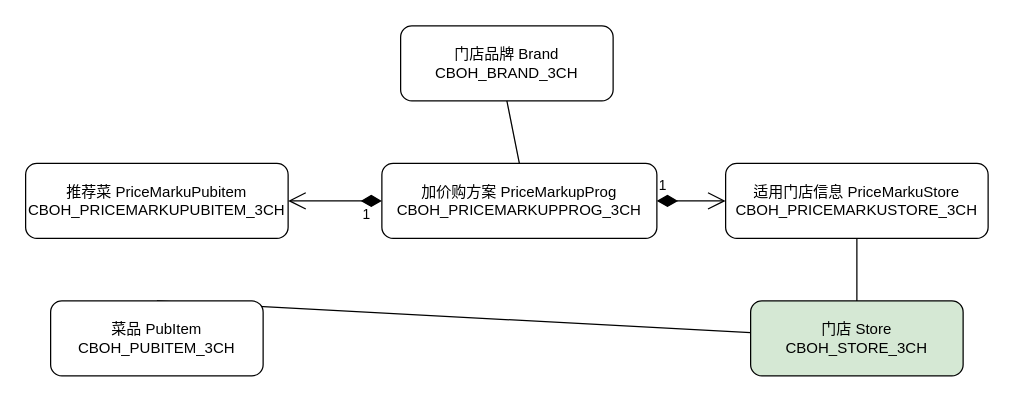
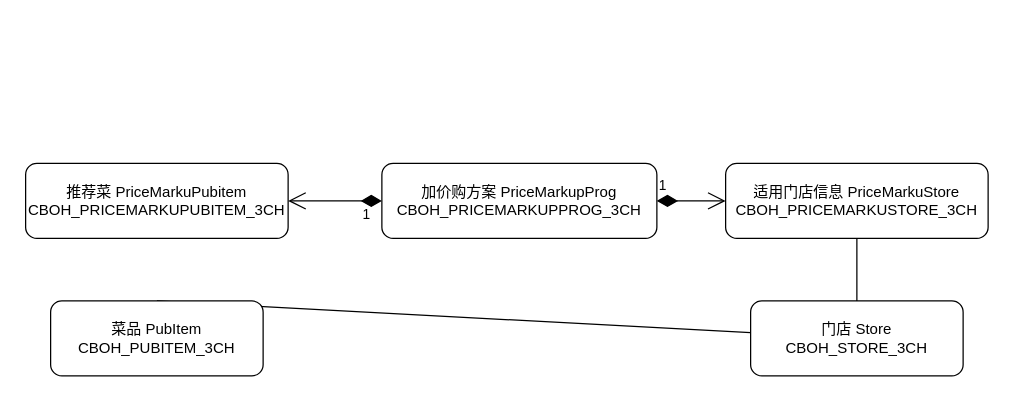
(507, 63) -> none
(513, 132) -> none
(857, 338) -> (857, 338)
